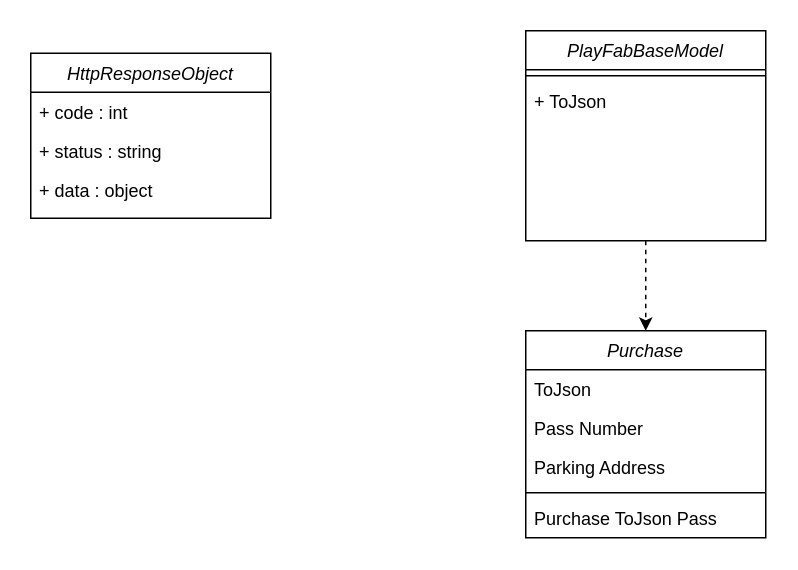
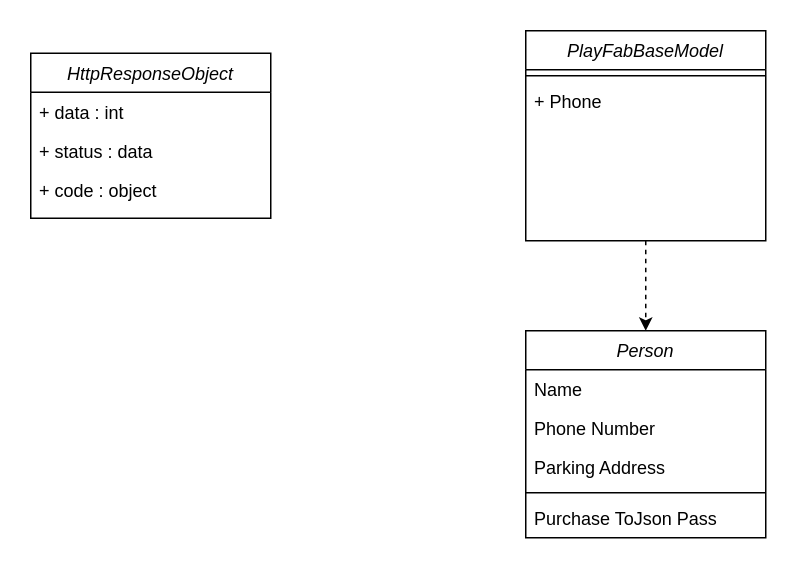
(572, 102) -> (567, 102)
(88, 113) -> (88, 113)
(113, 152) -> (105, 152)
(105, 191) -> (105, 191)
(645, 351) -> (645, 351)
(564, 390) -> (554, 390)
(587, 429) -> (592, 429)
